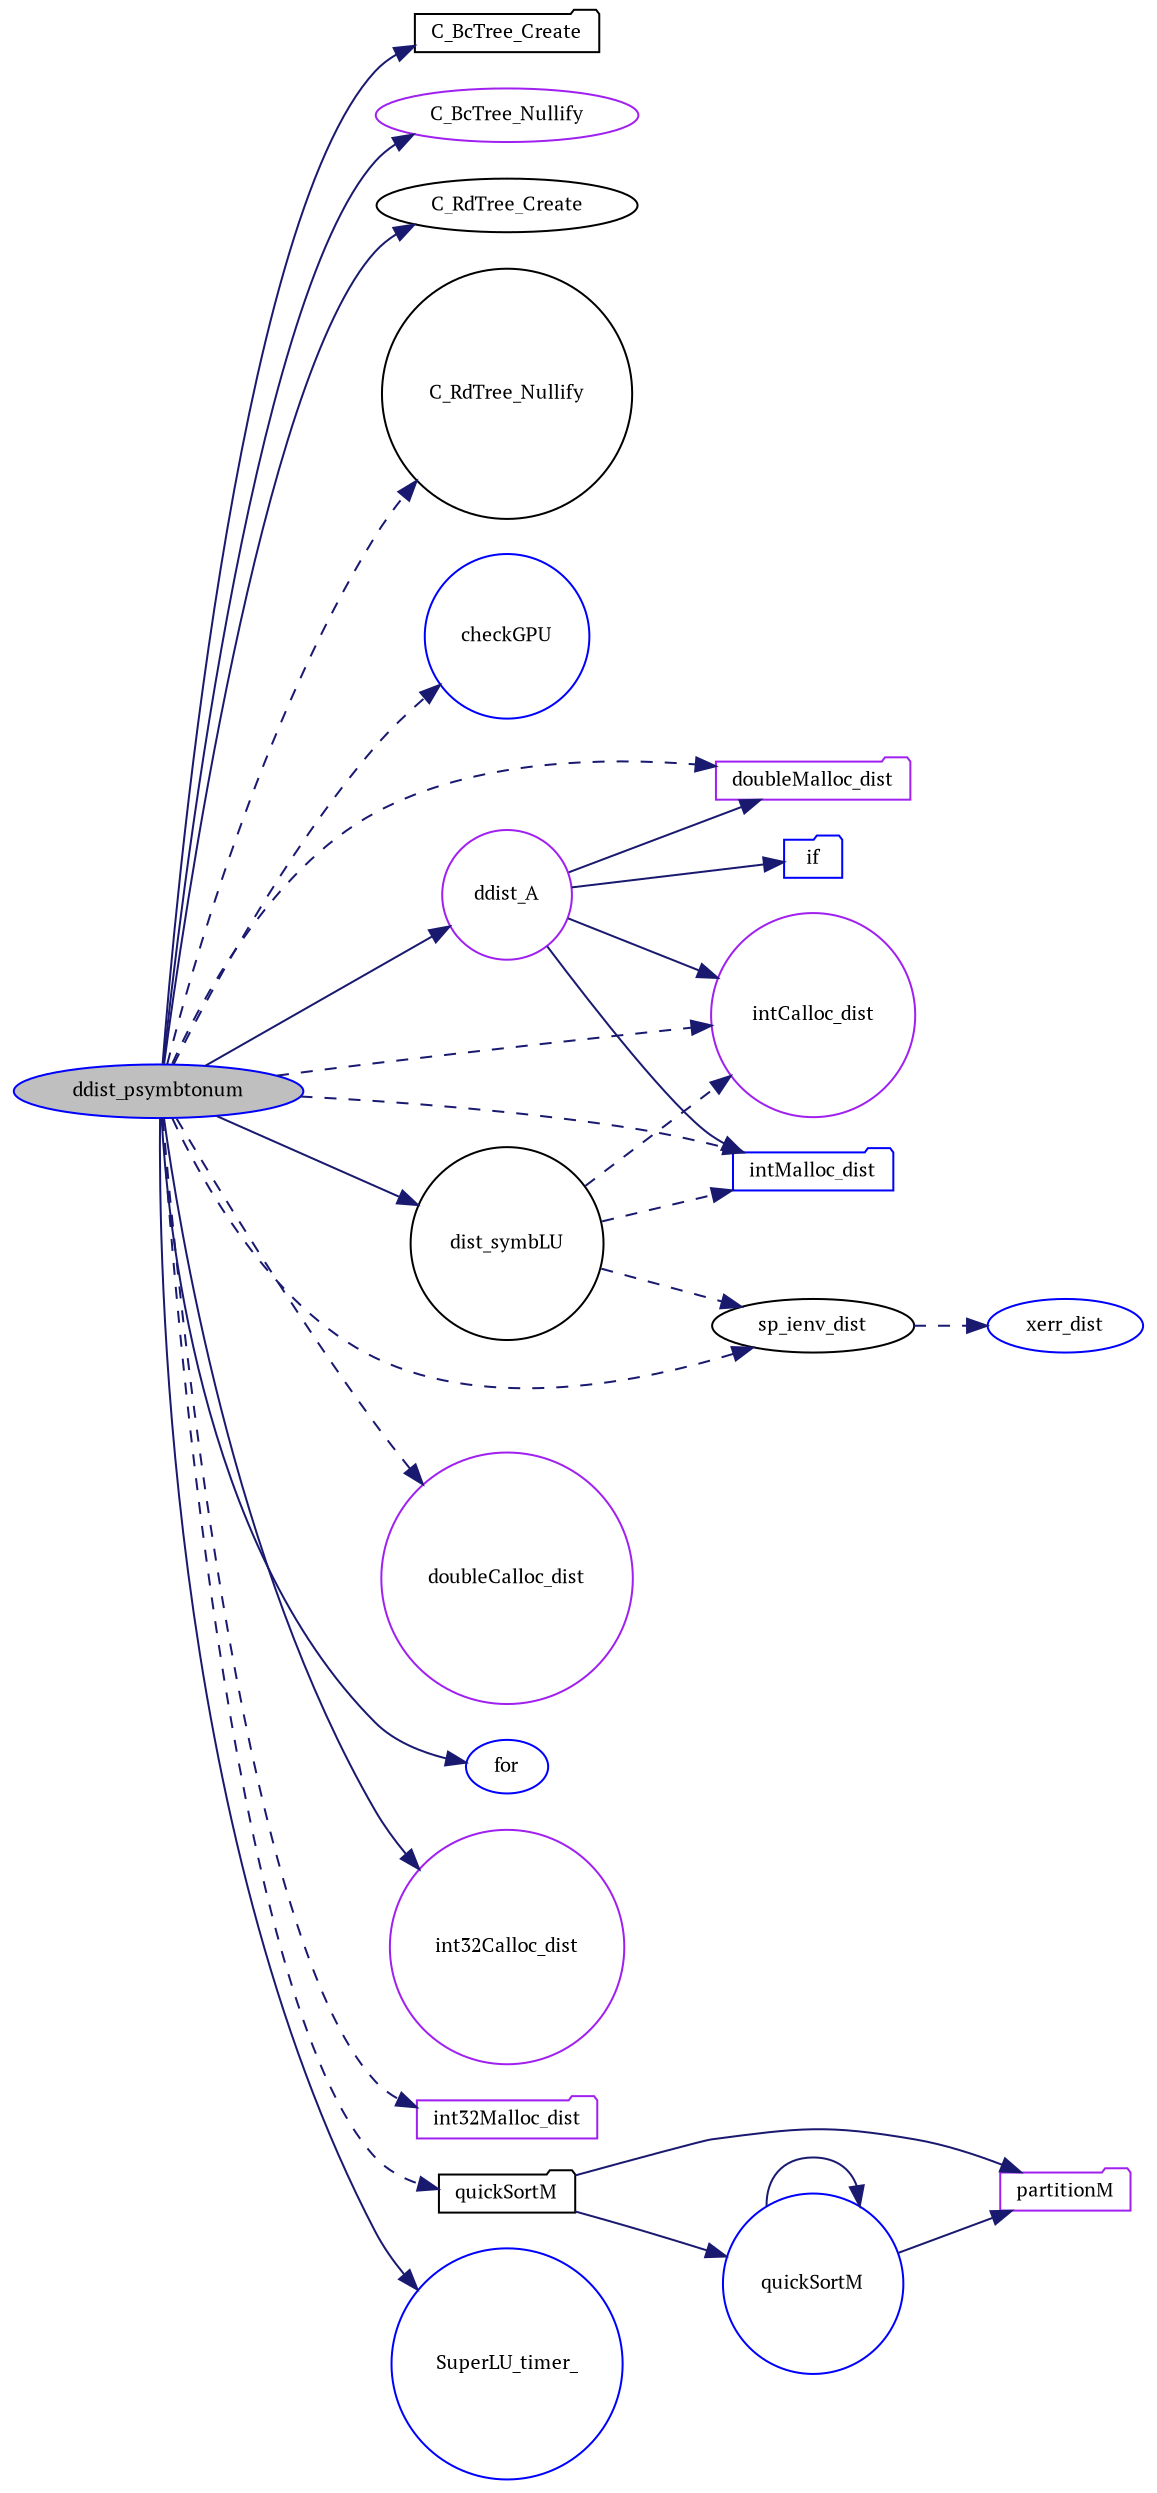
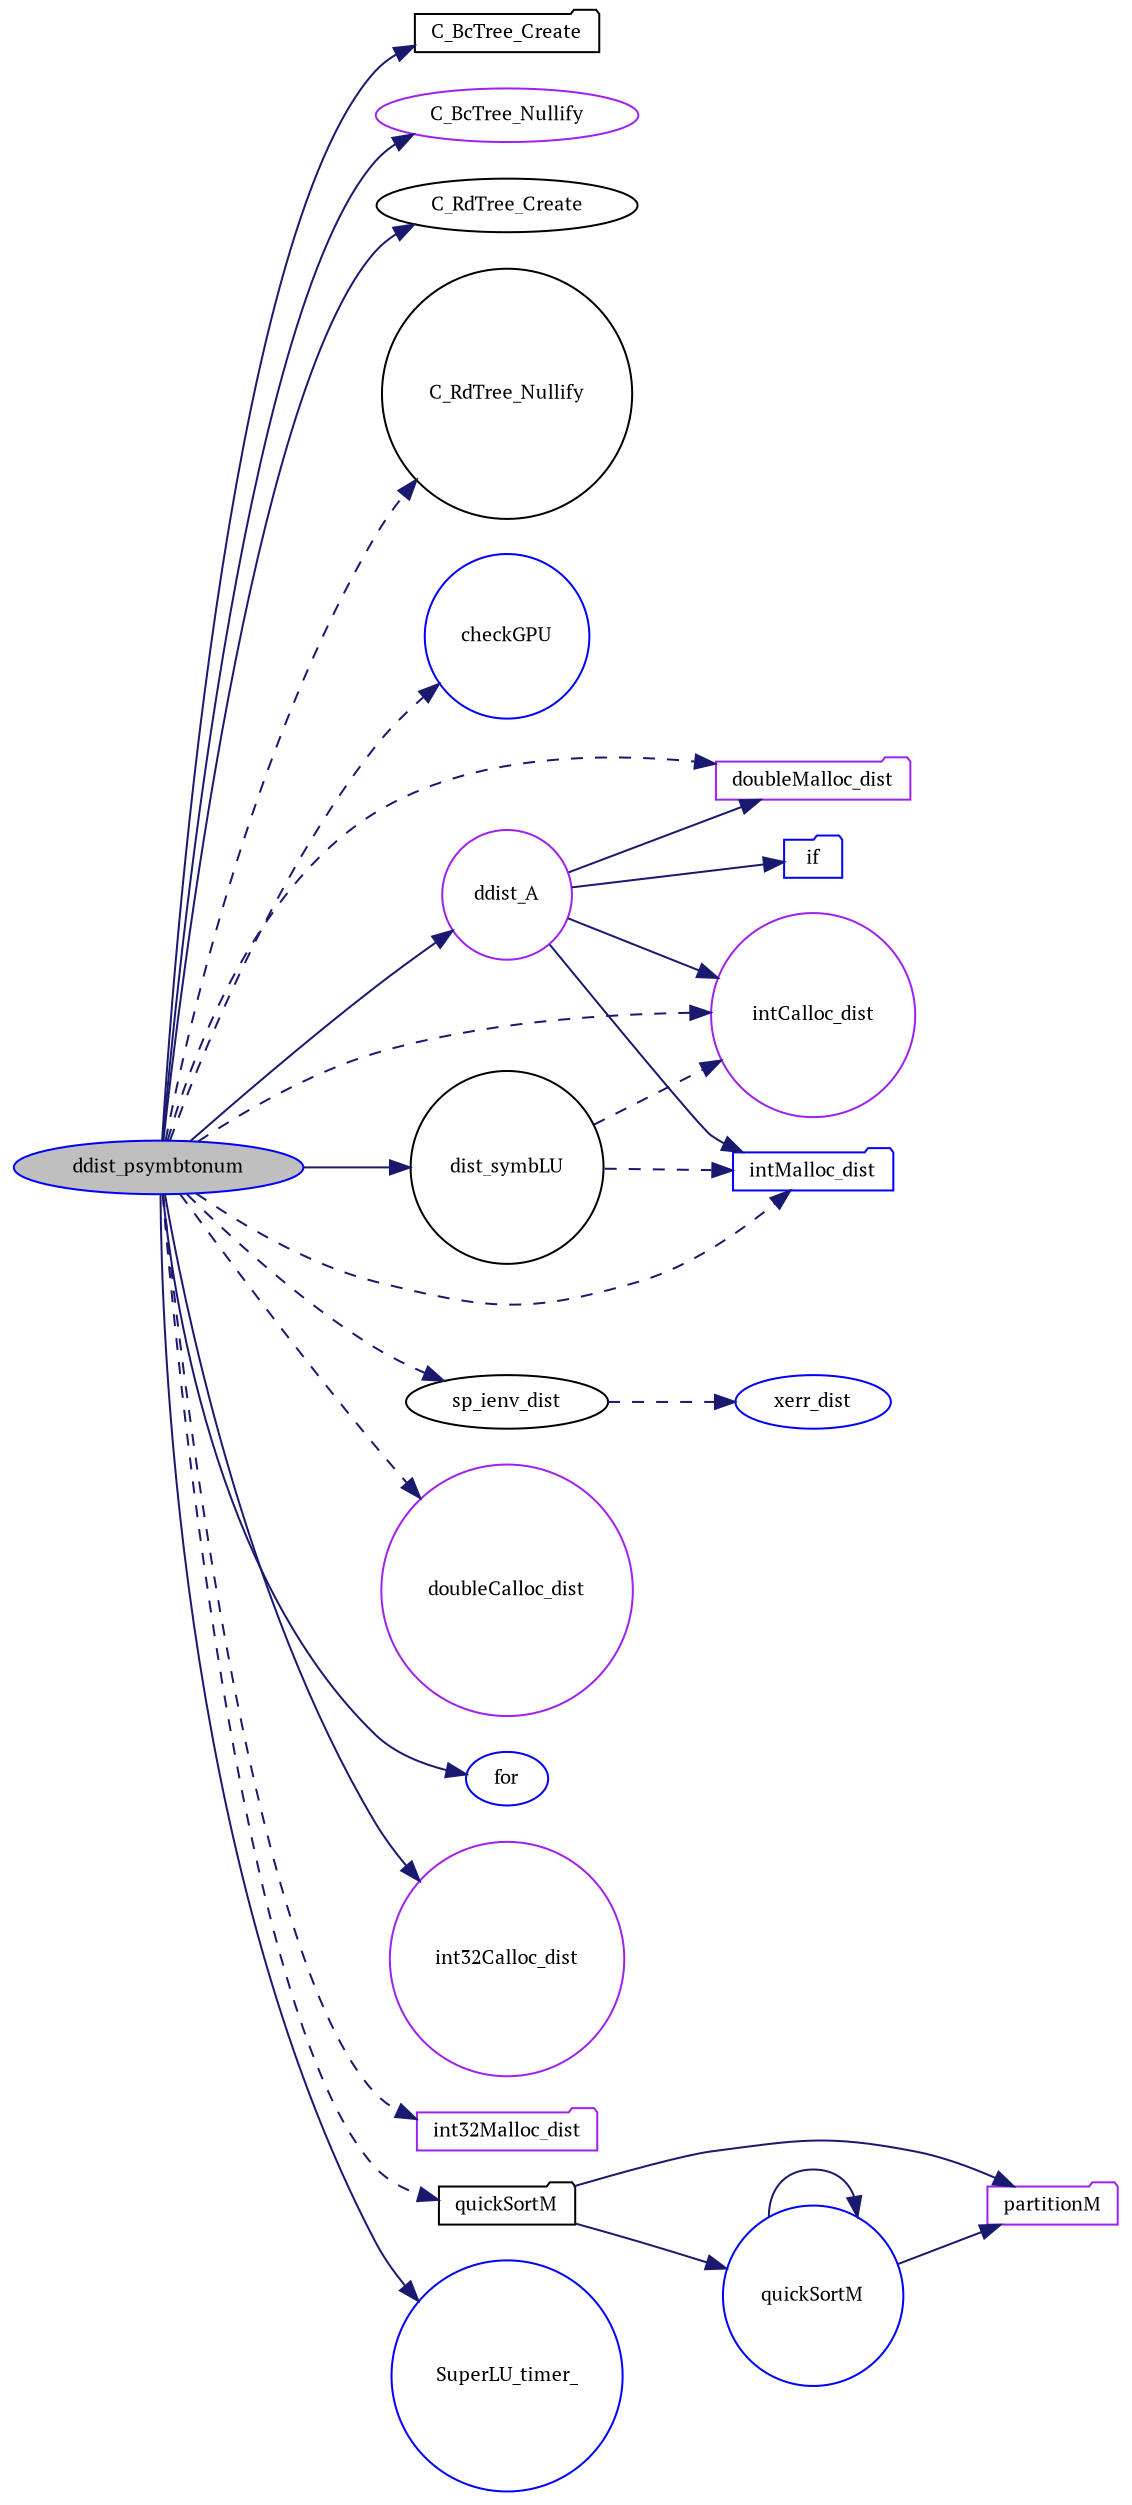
(662, 1285) -> none
